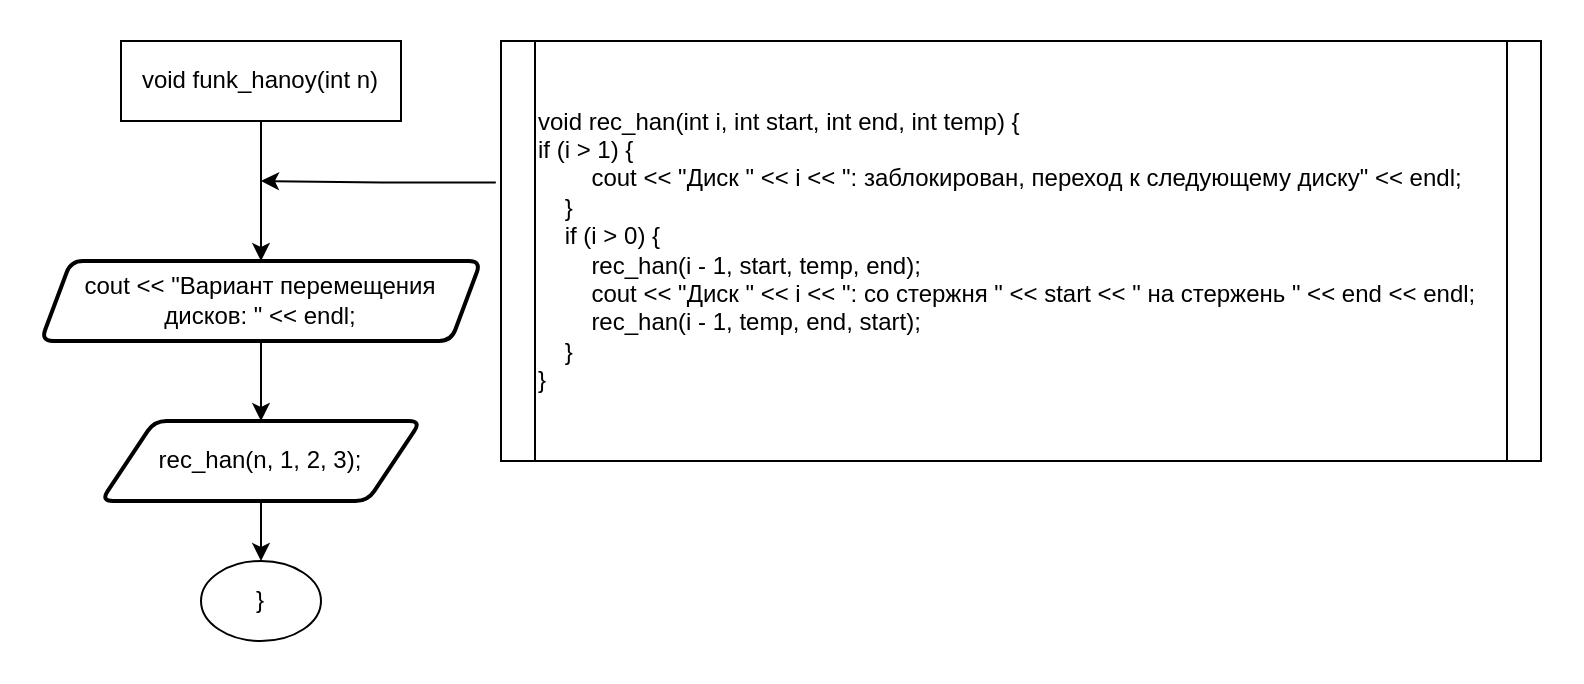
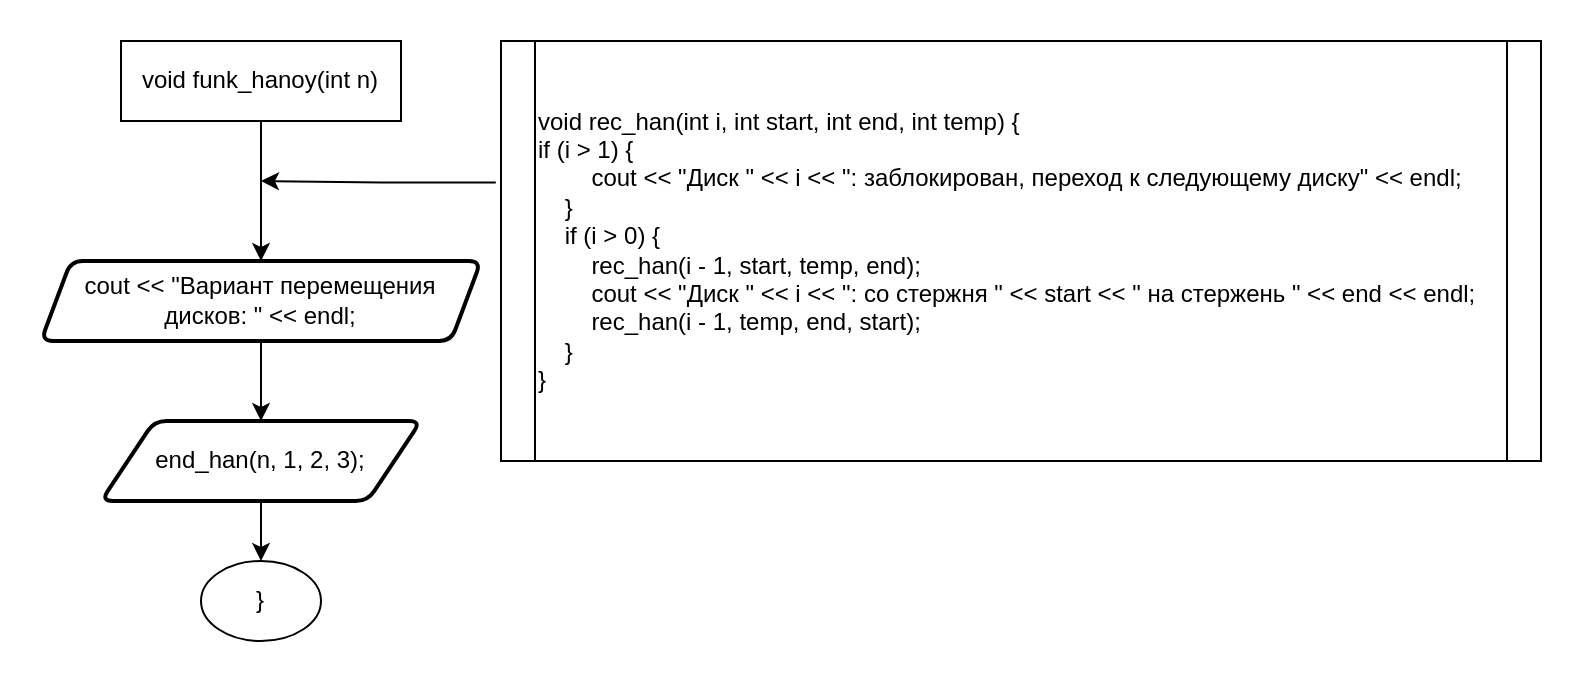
(261, 461) -> (261, 461)
